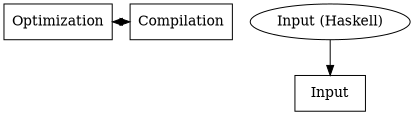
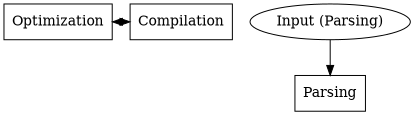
(330, 22) -> (330, 22)
(330, 93) -> (330, 93)
